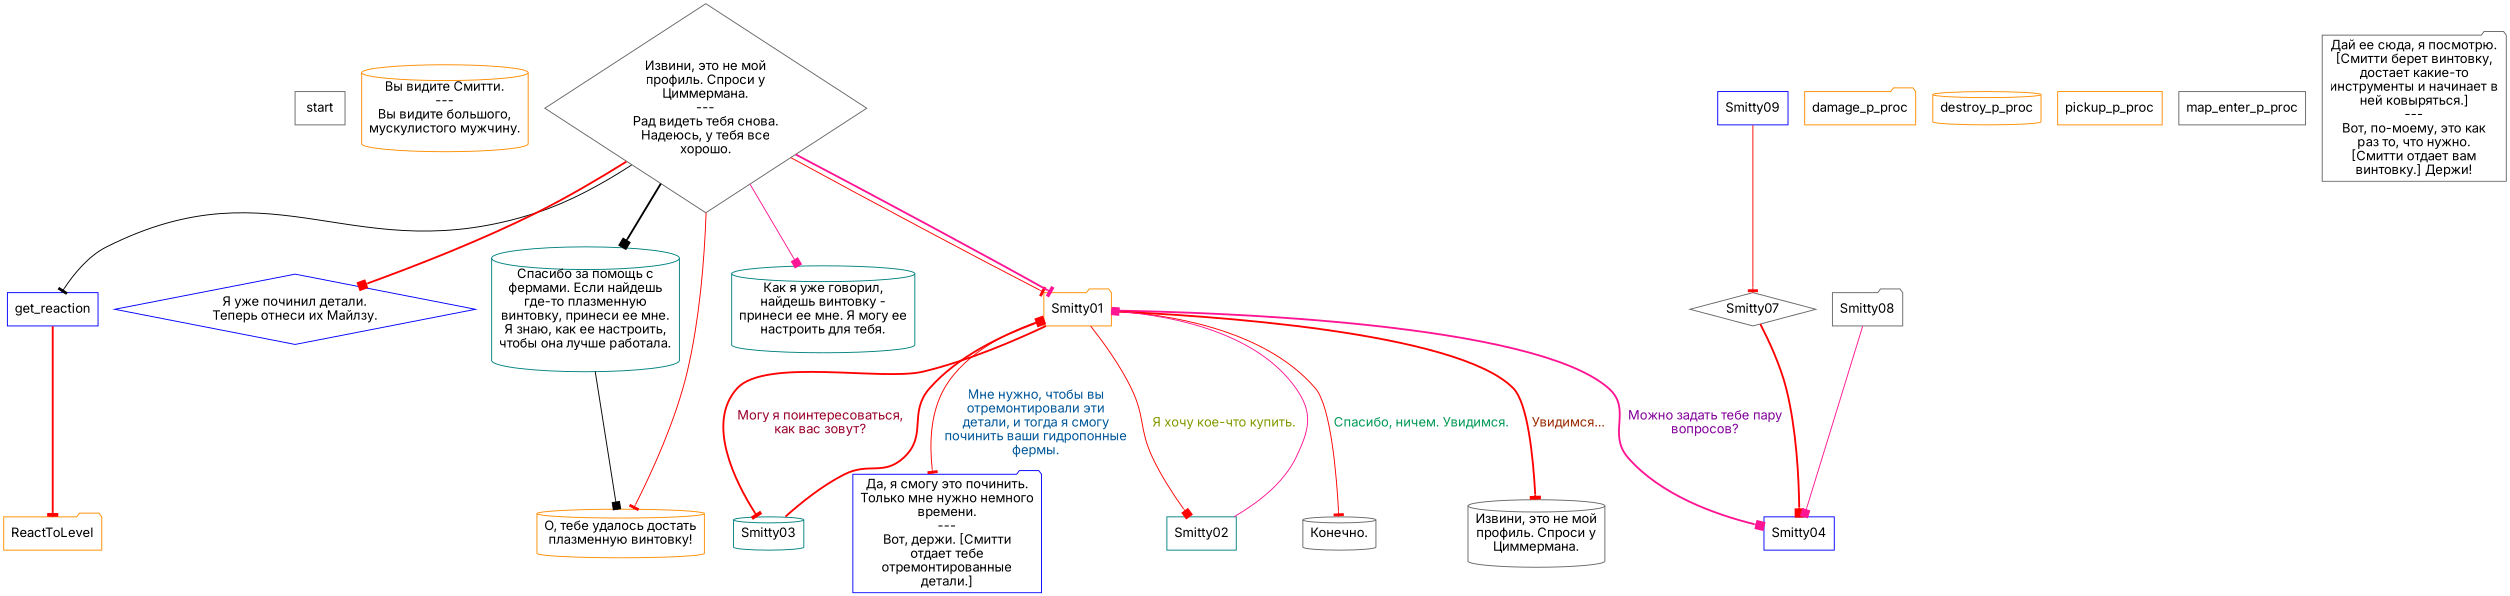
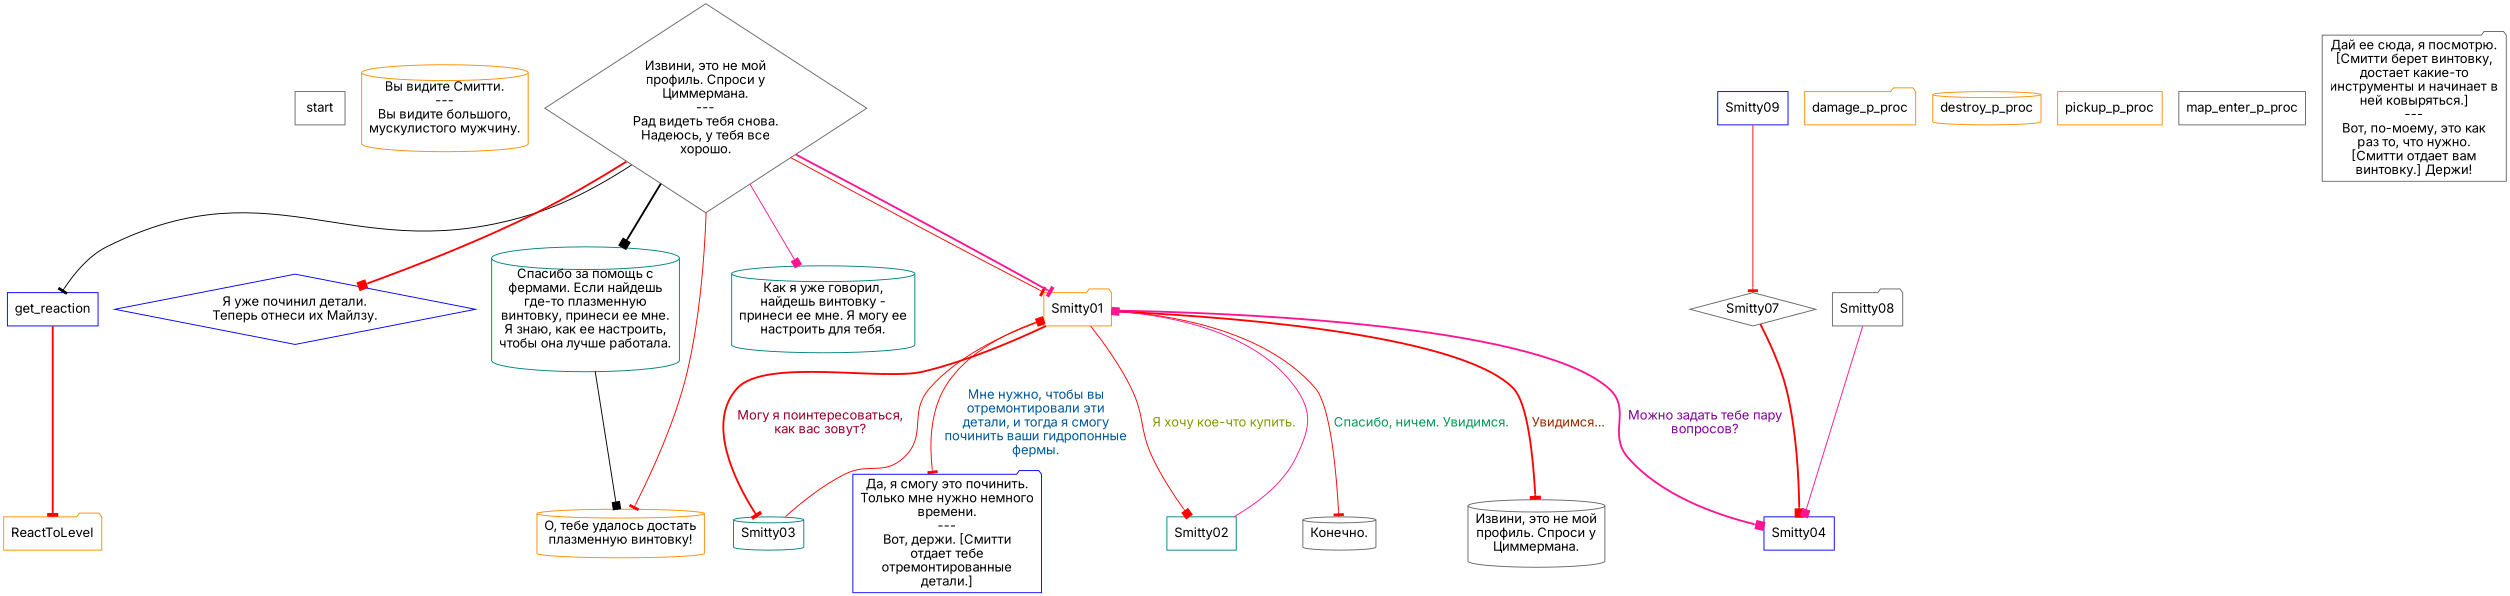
(917, 429) -> (917, 429)
